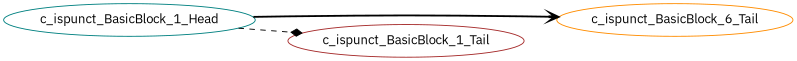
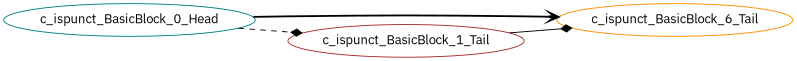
(129, 20) -> (129, 20)
none -> (535, 31)
